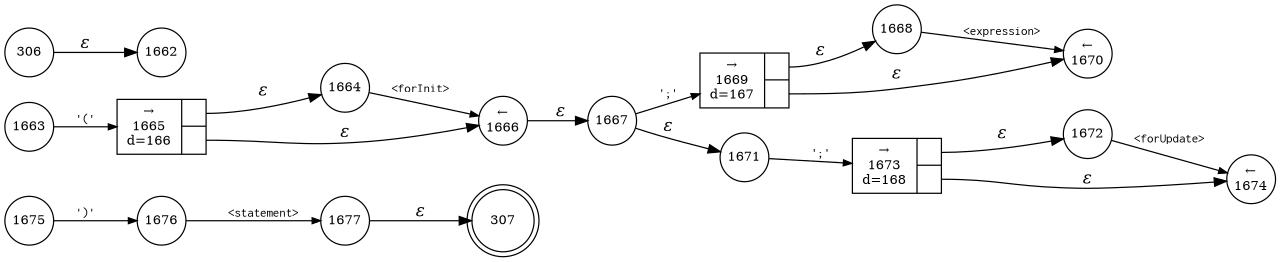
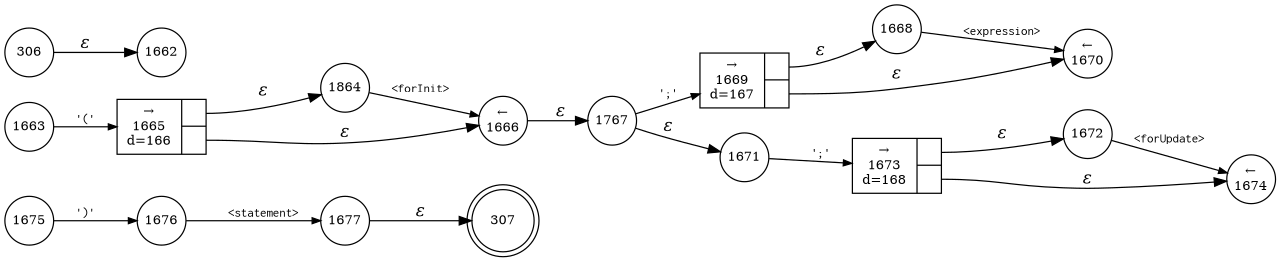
(345, 88) -> (345, 88)
(612, 121) -> (612, 121)
